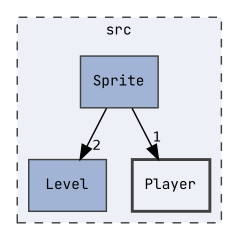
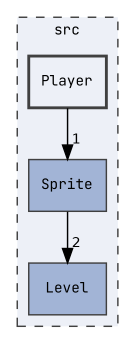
(142, 127) -> (68, 127)
